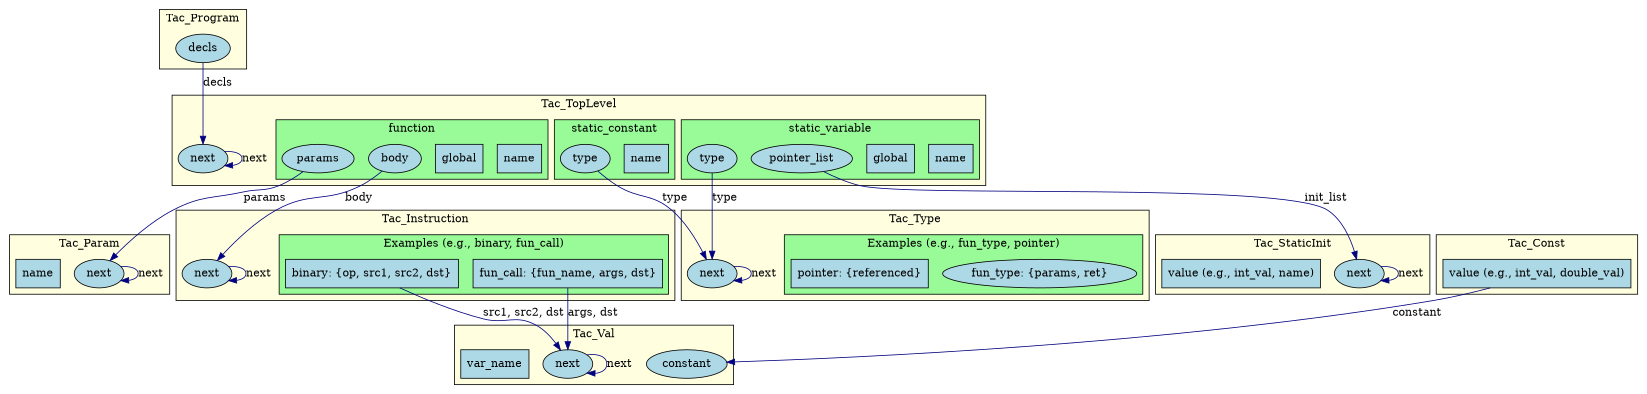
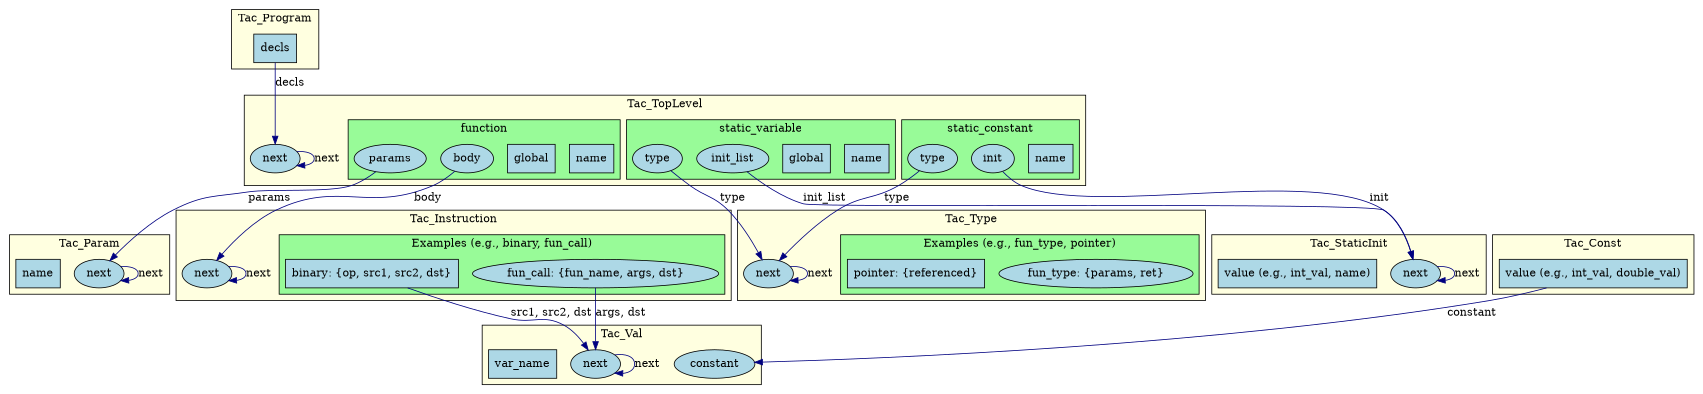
(203, 48) -> (275, 48)
(802, 159) -> (733, 159)
none -> (993, 159)
(568, 274) -> (596, 274)
